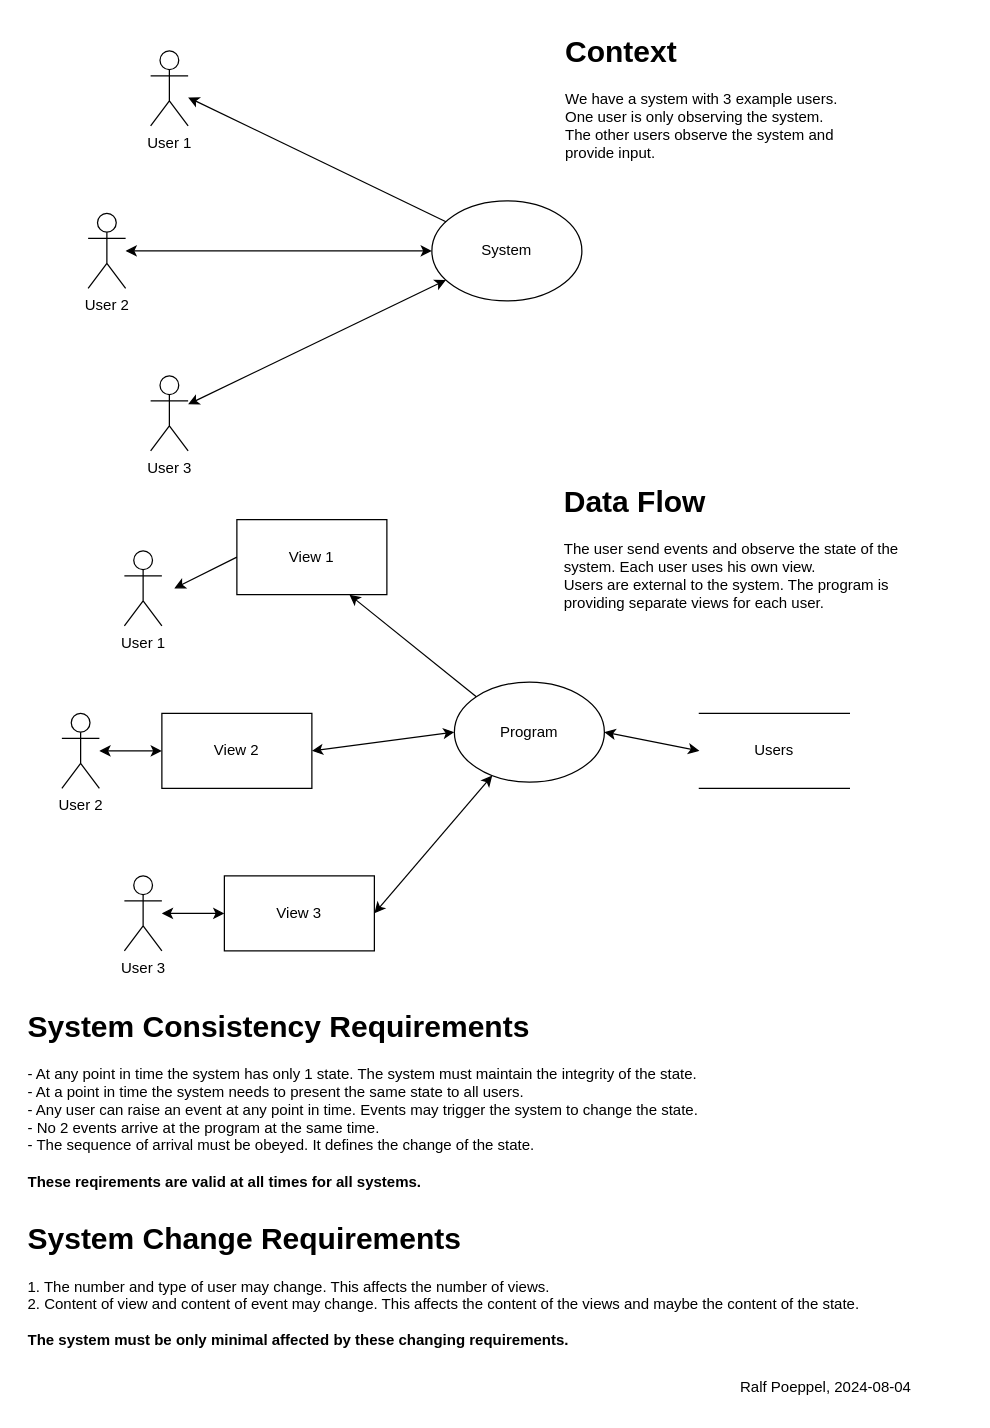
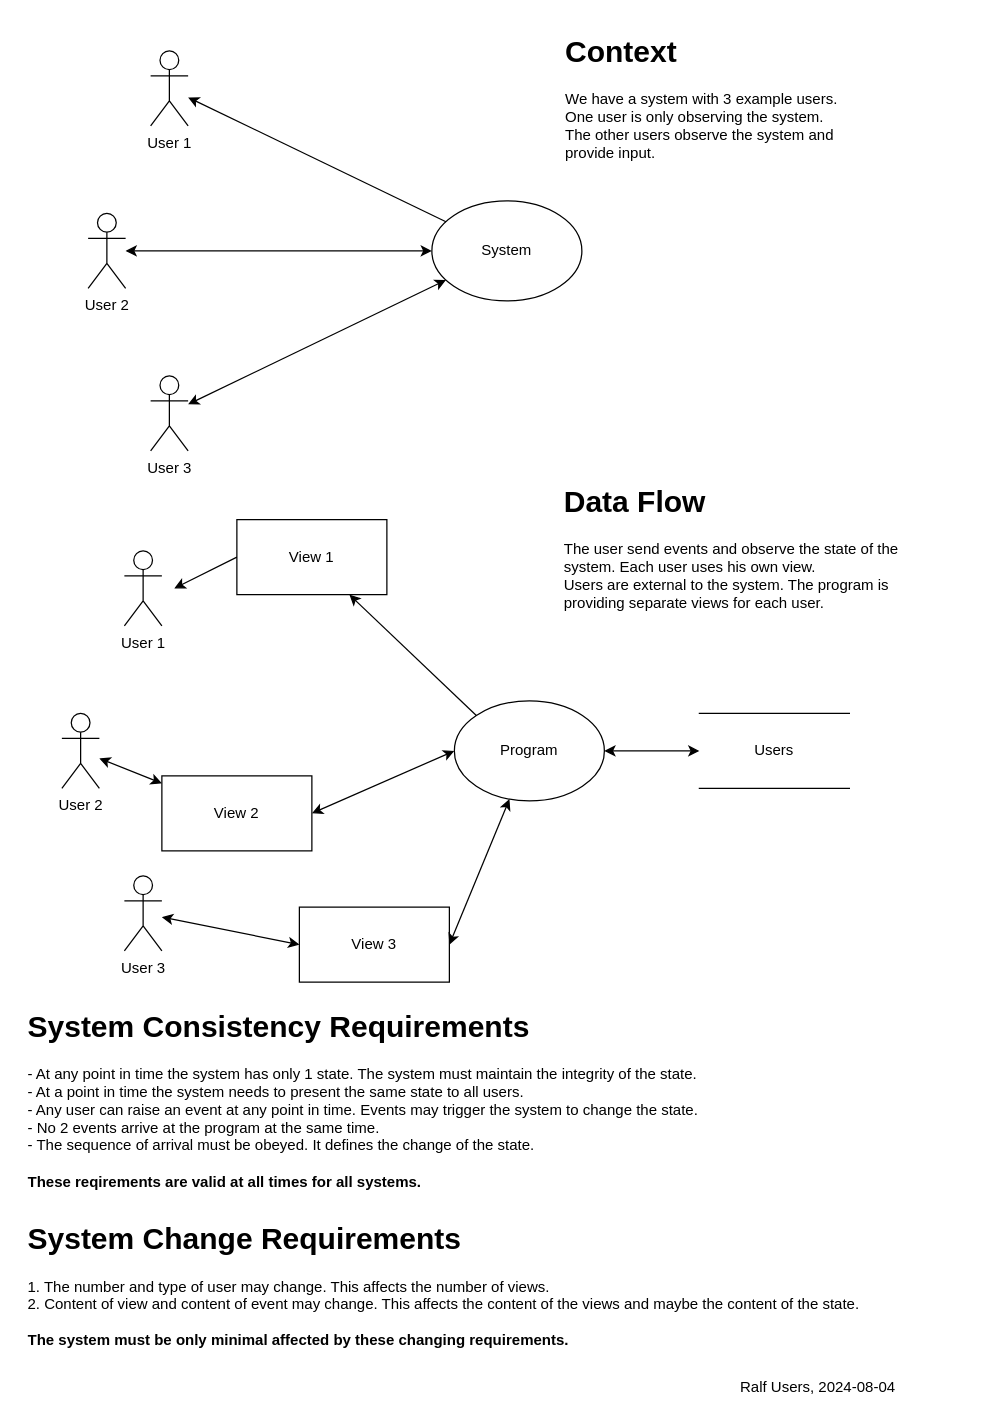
(529, 732) -> (529, 751)
(237, 751) -> (237, 813)
(299, 913) -> (374, 944)
(832, 1331) -> (825, 1331)
